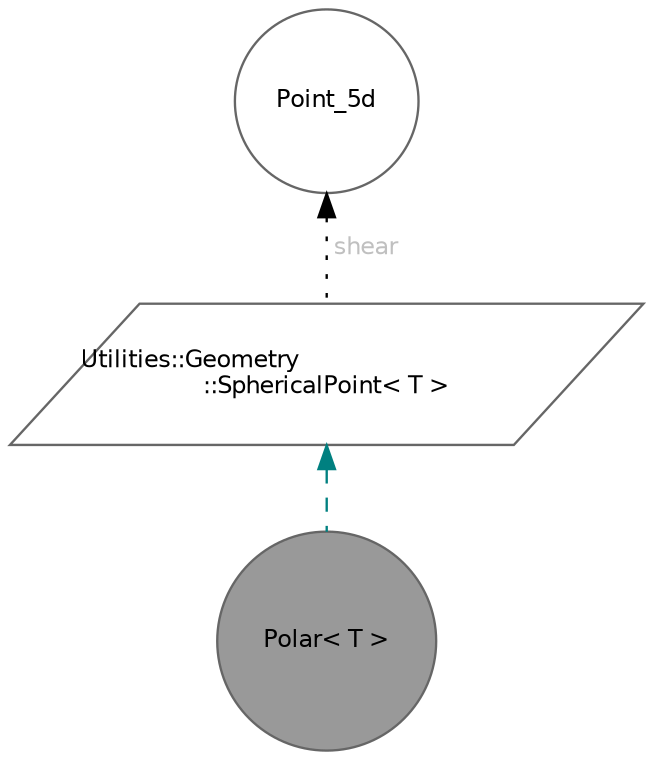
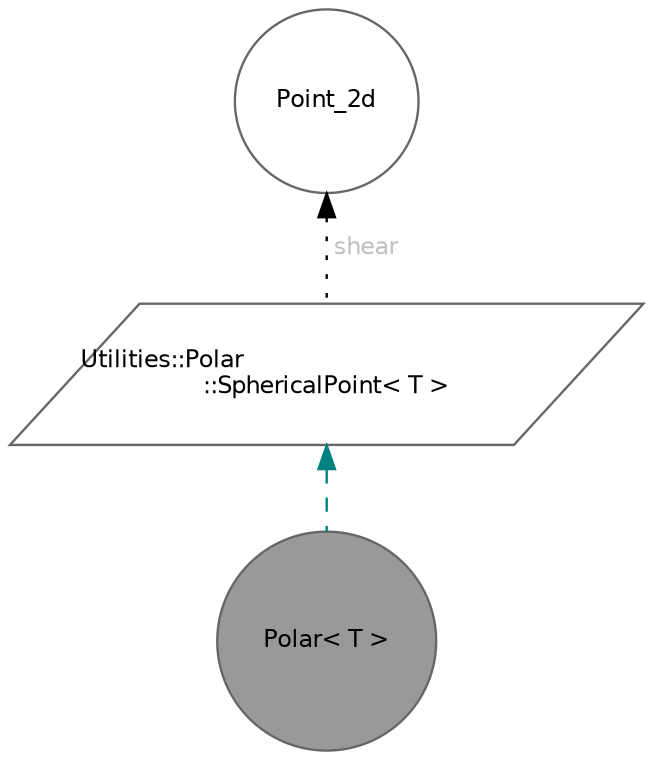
(327, 101) -> (327, 101)
(327, 374) -> (327, 374)
